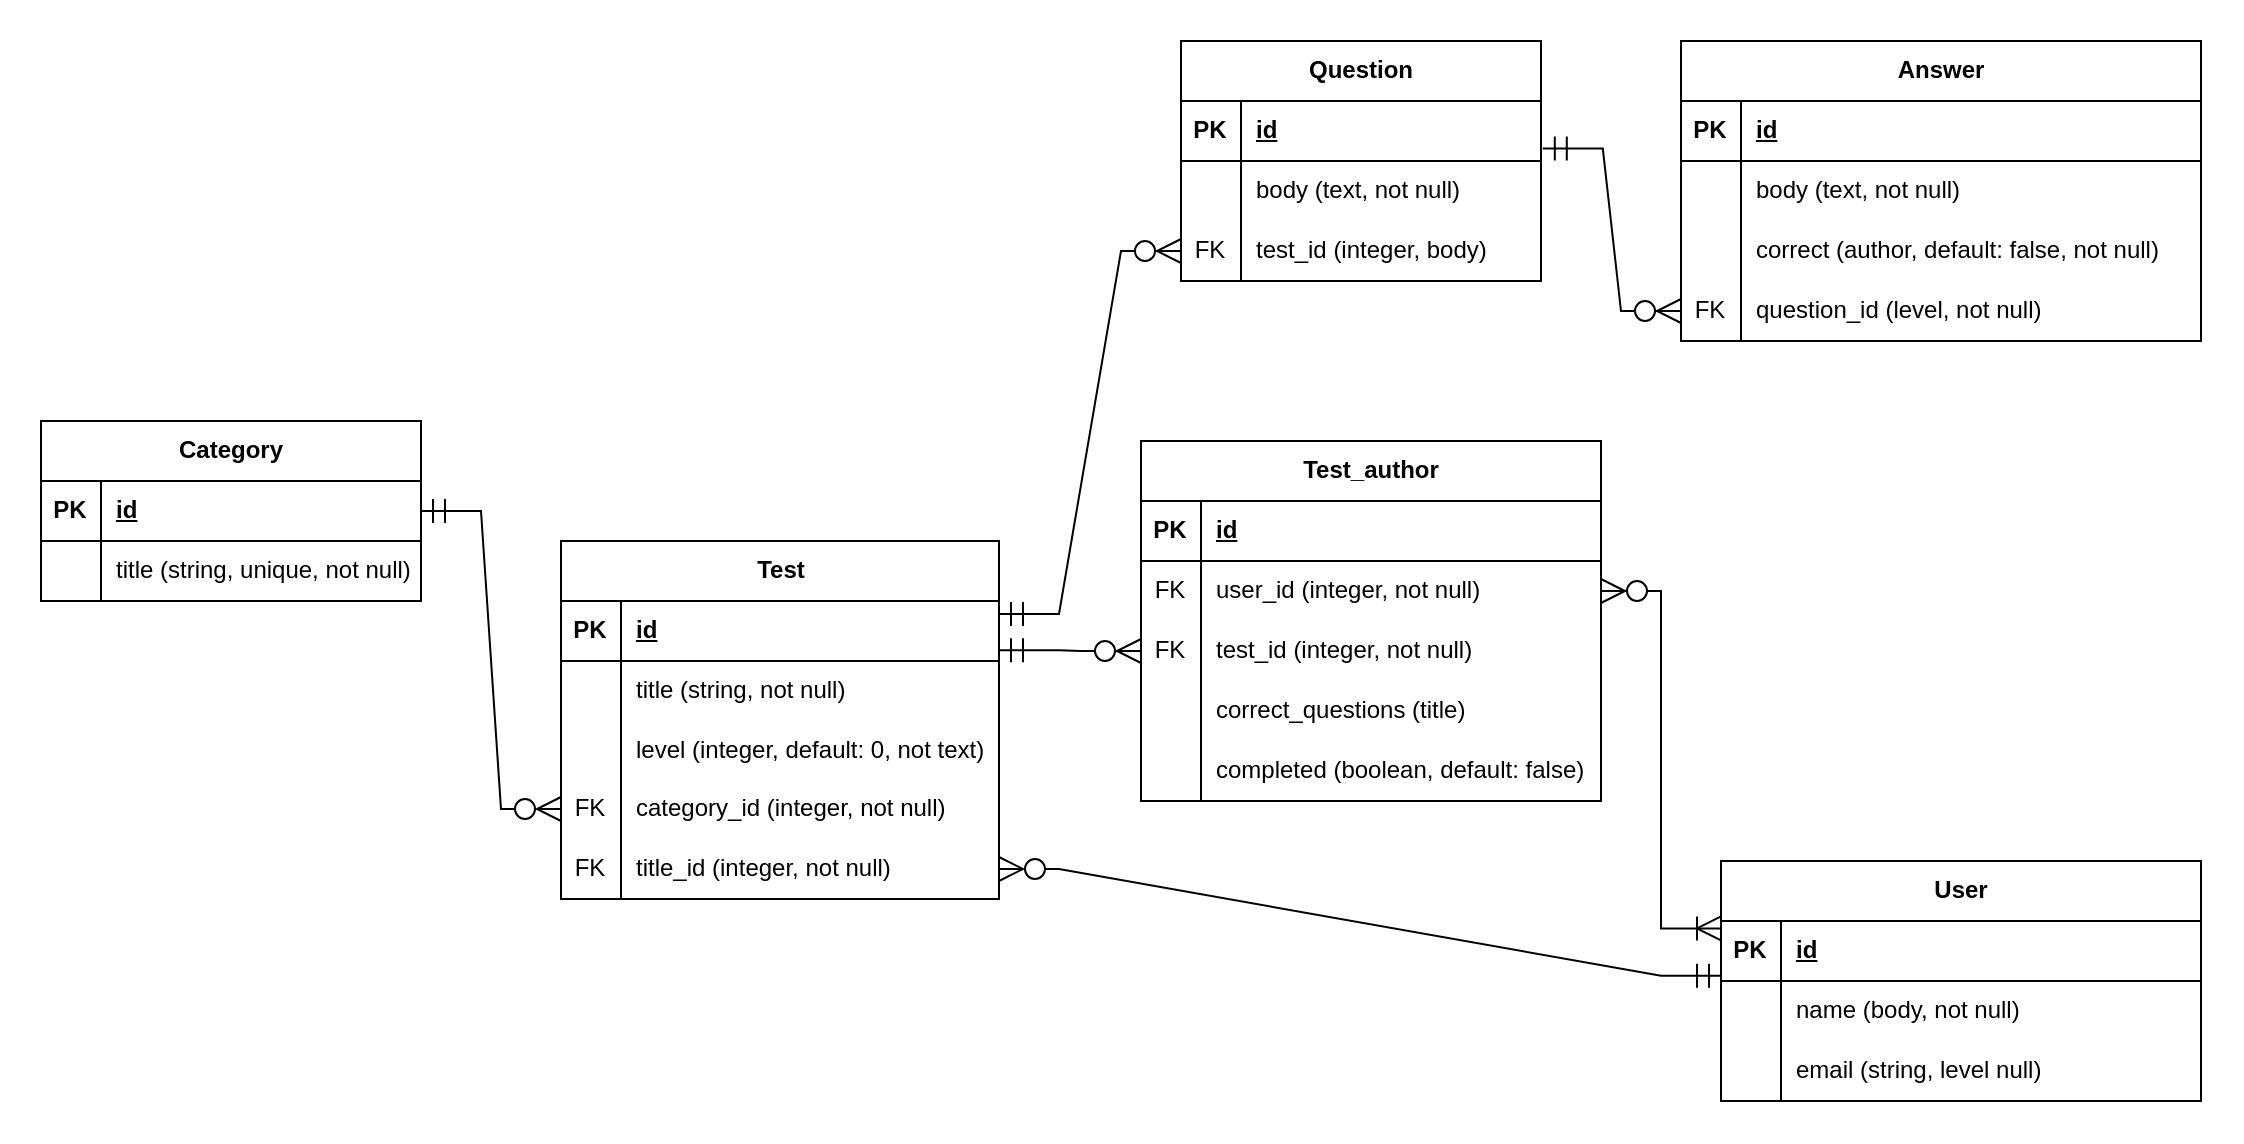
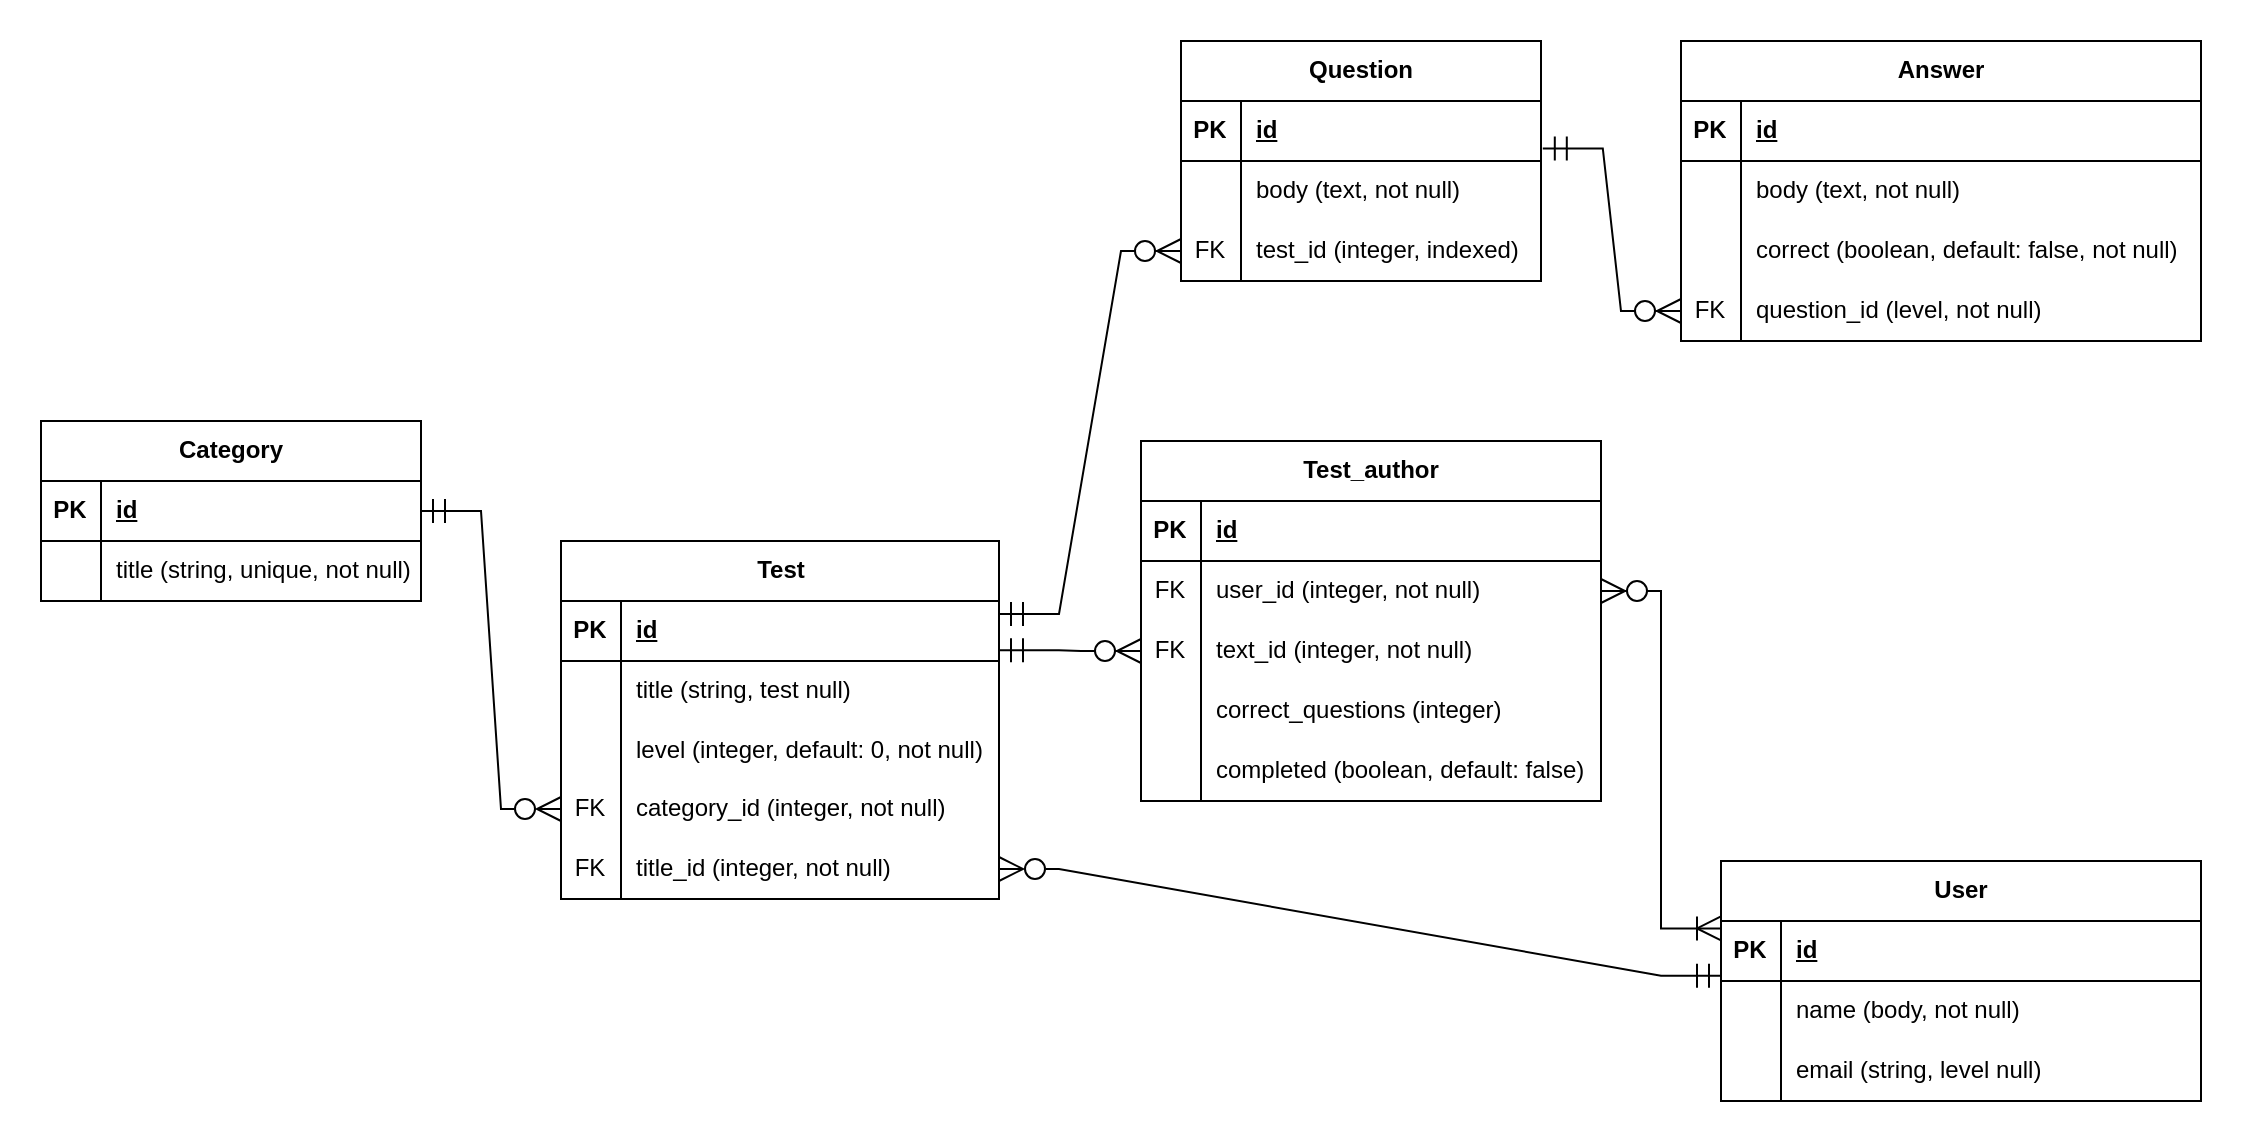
(1396, 251) -> (1399, 251)
(1979, 251) -> (1979, 251)
(1373, 651) -> (1373, 651)
(770, 691) -> (777, 691)
(1373, 711) -> (1389, 711)
(818, 751) -> (818, 751)
